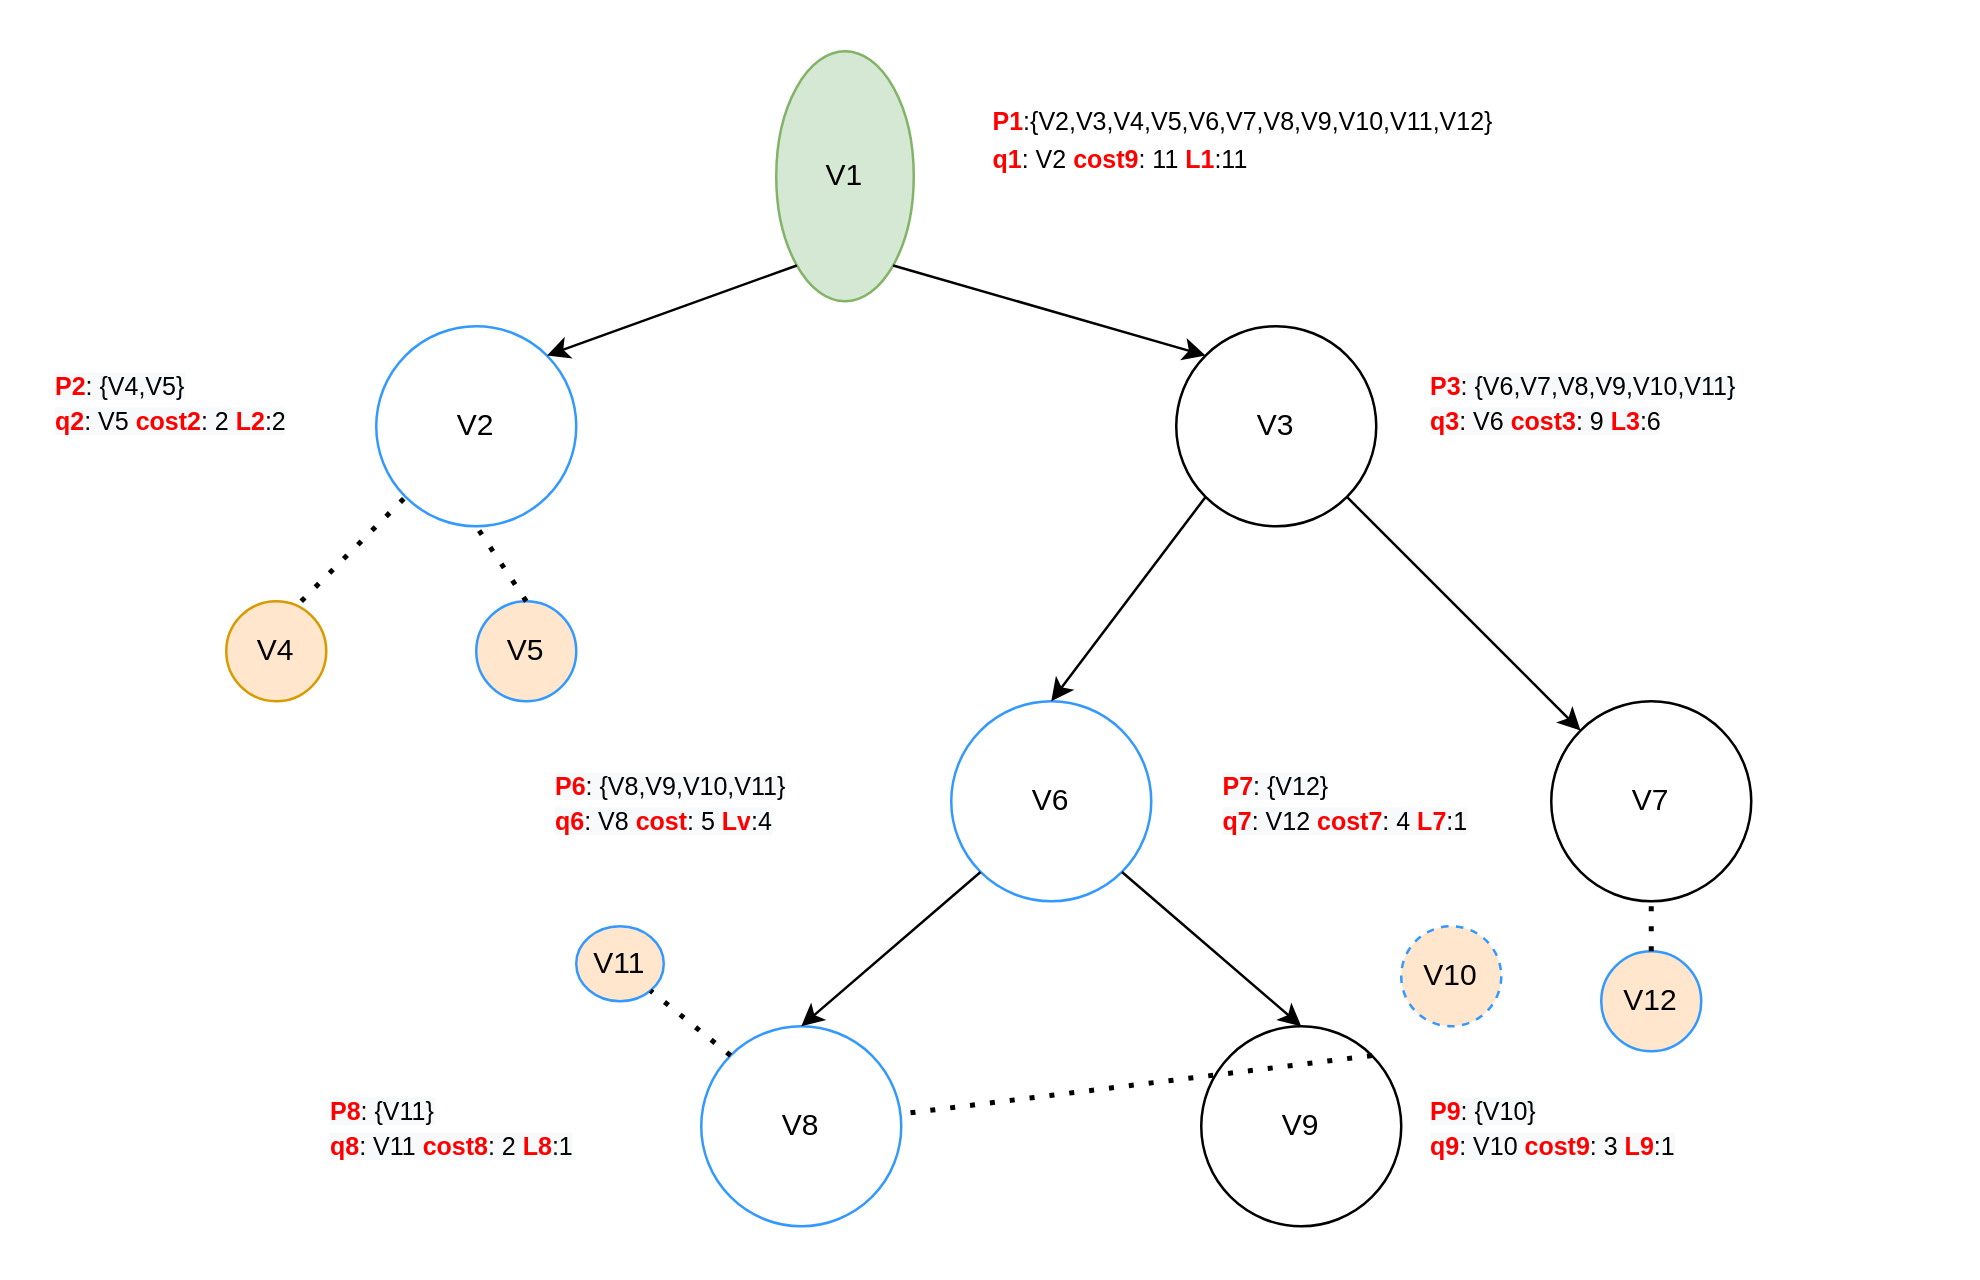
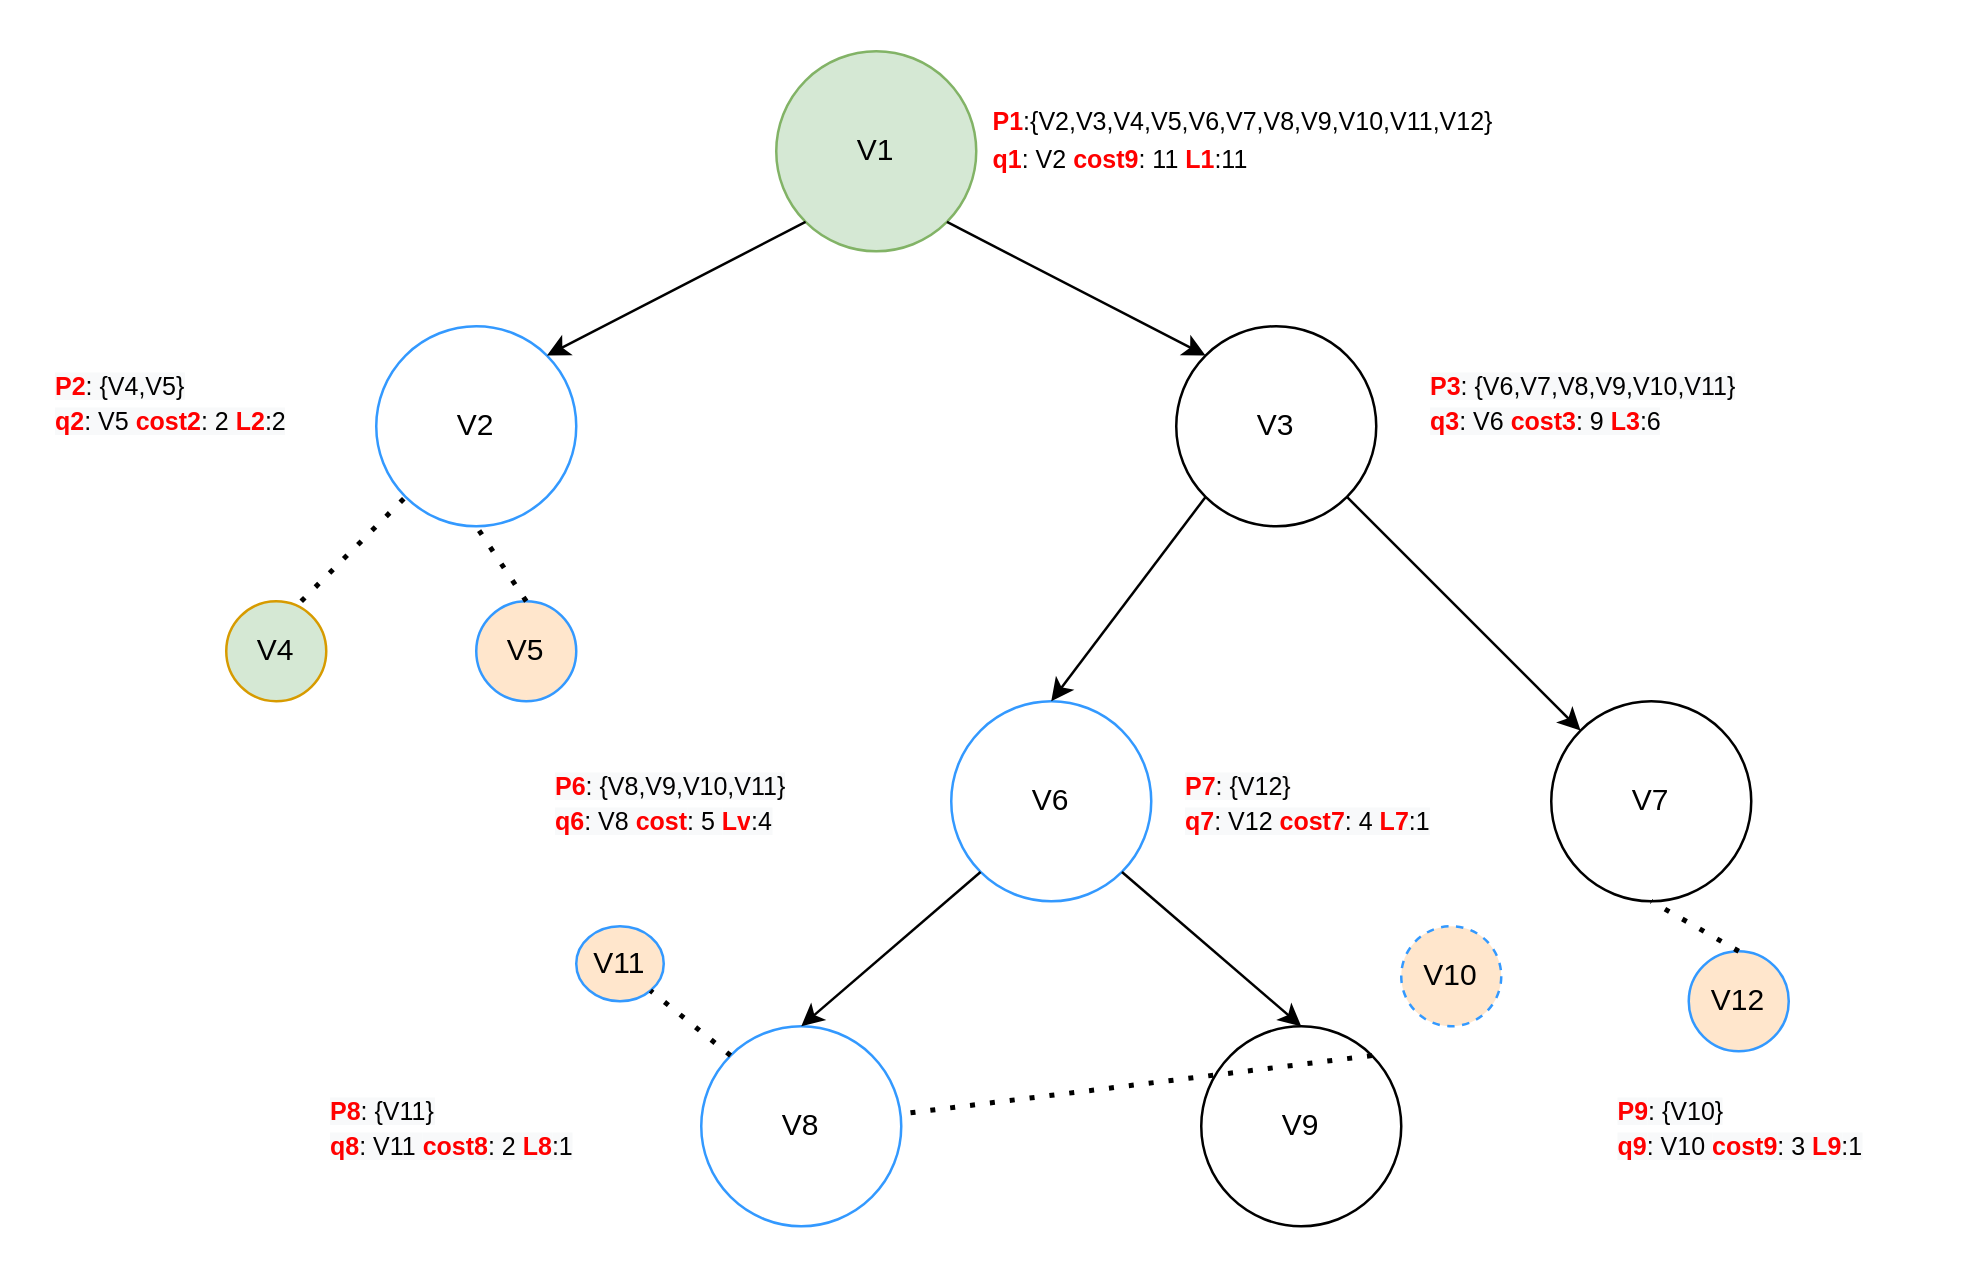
(845, 176) -> (876, 151)
(276, 651) -> (276, 651)
(1385, 801) -> (1348, 801)
(1651, 1001) -> (1739, 1001)
(1589, 1126) -> (1776, 1126)
